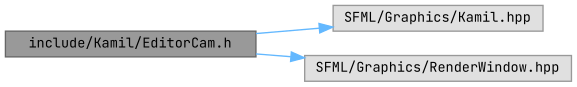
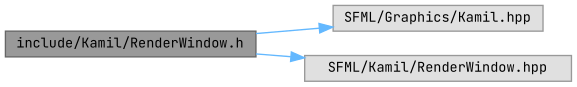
(131, 44) -> (131, 44)
(438, 68) -> (438, 68)
